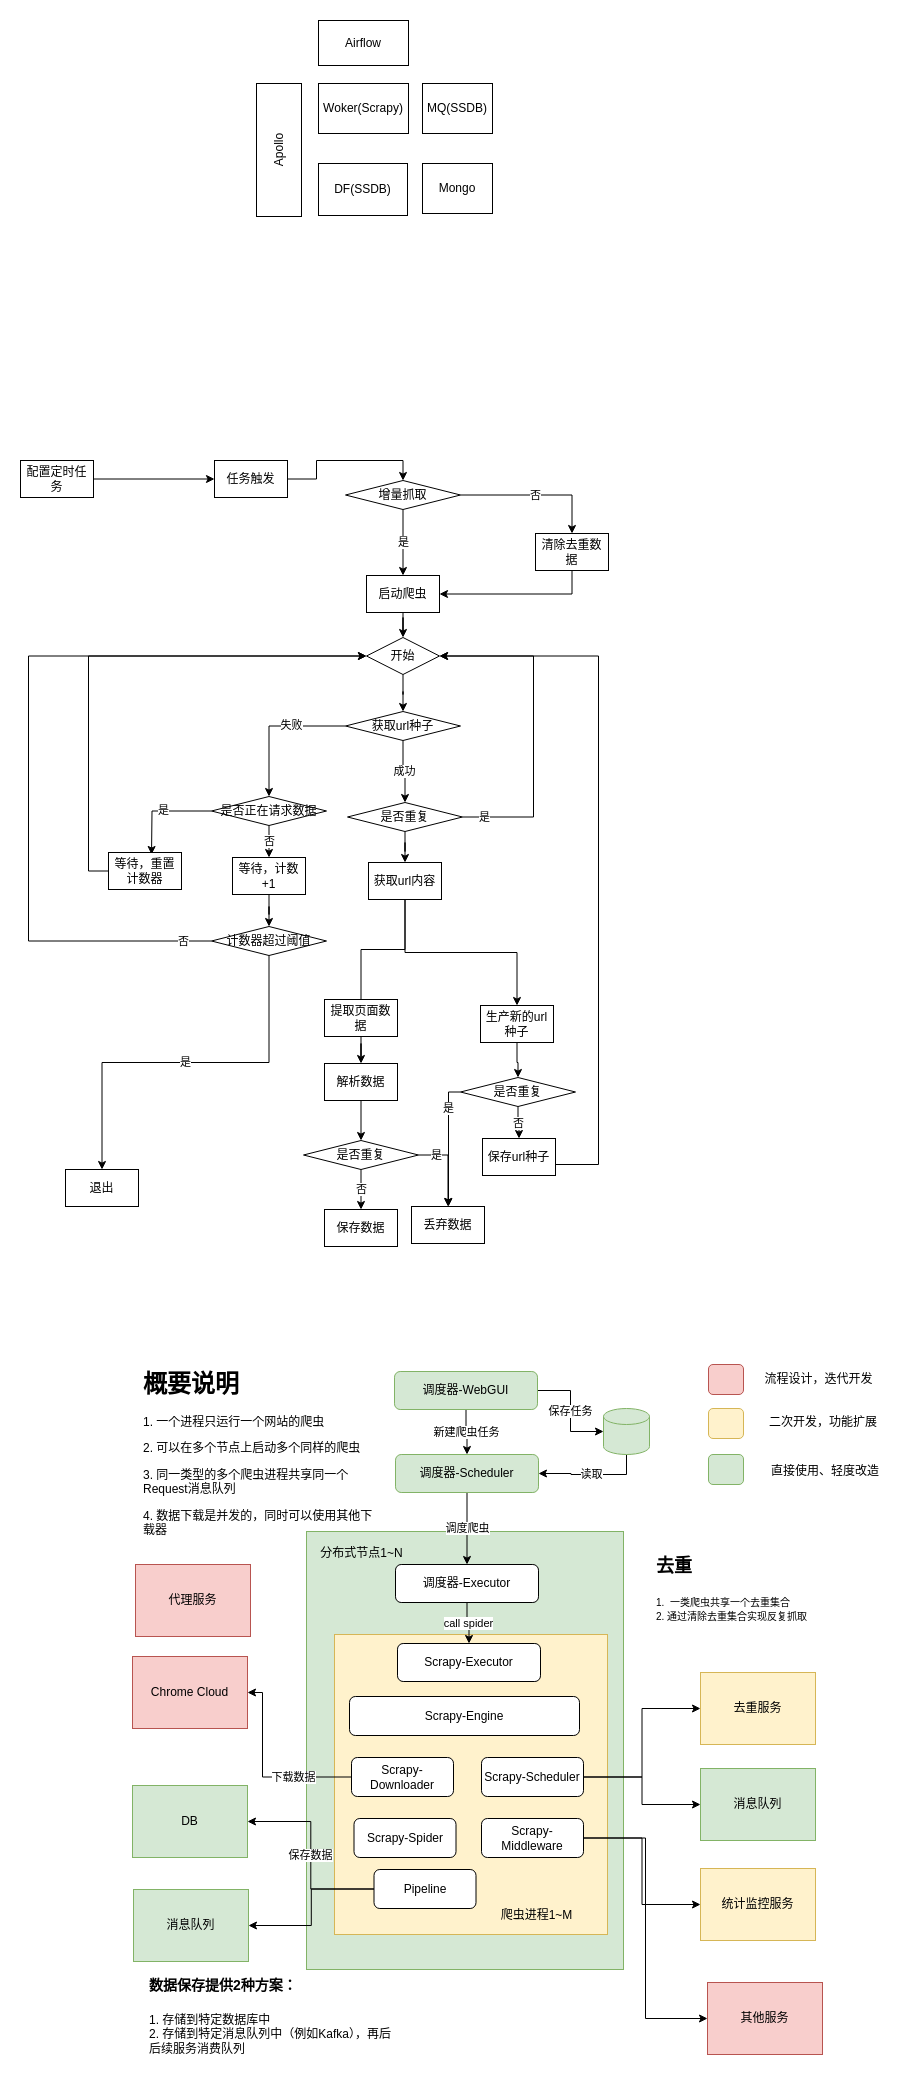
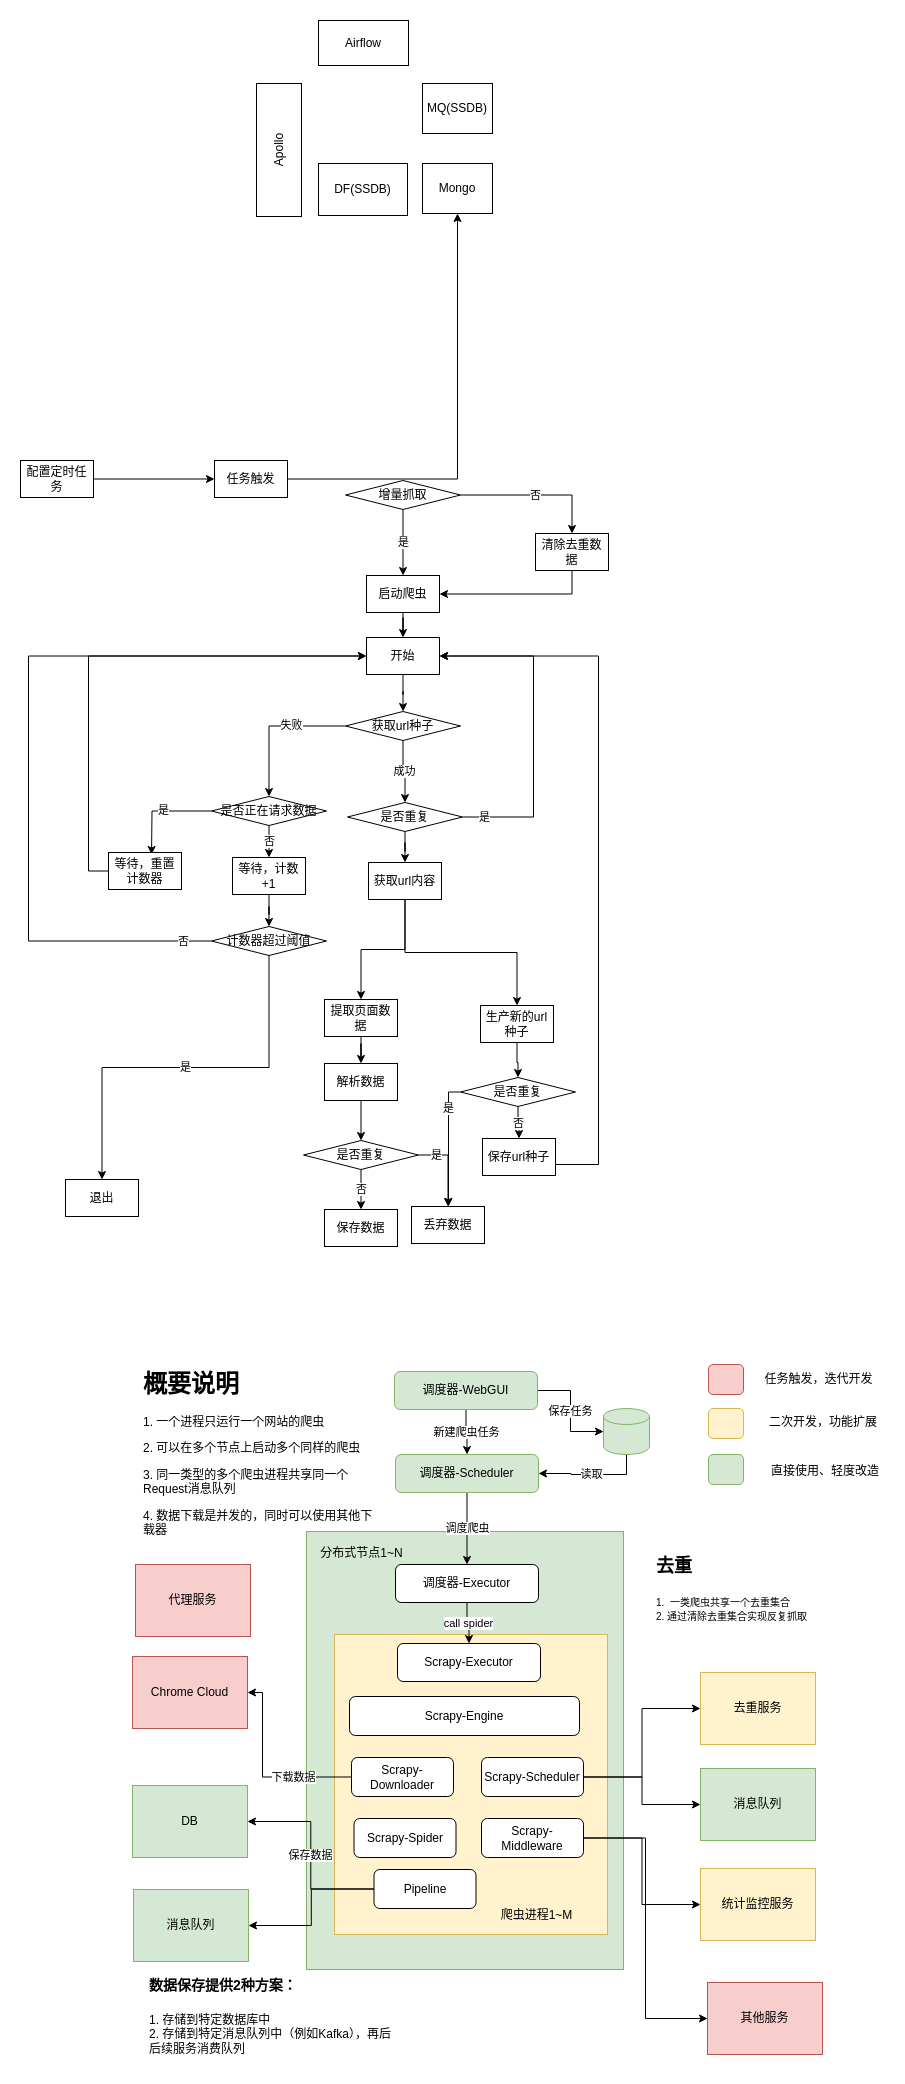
(364, 109) -> none
(356, 461) -> (458, 422)
(403, 656) -> (403, 656)
(361, 993) -> (361, 991)
(102, 1188) -> (102, 1198)
(819, 1380) -> (819, 1380)
